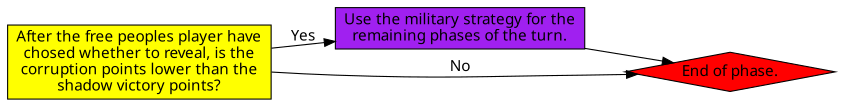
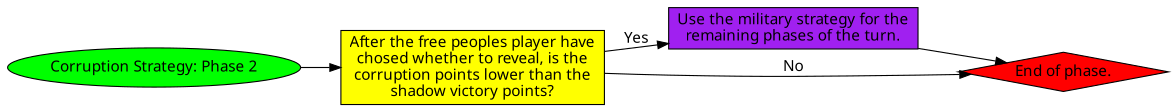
none -> (154, 68)
